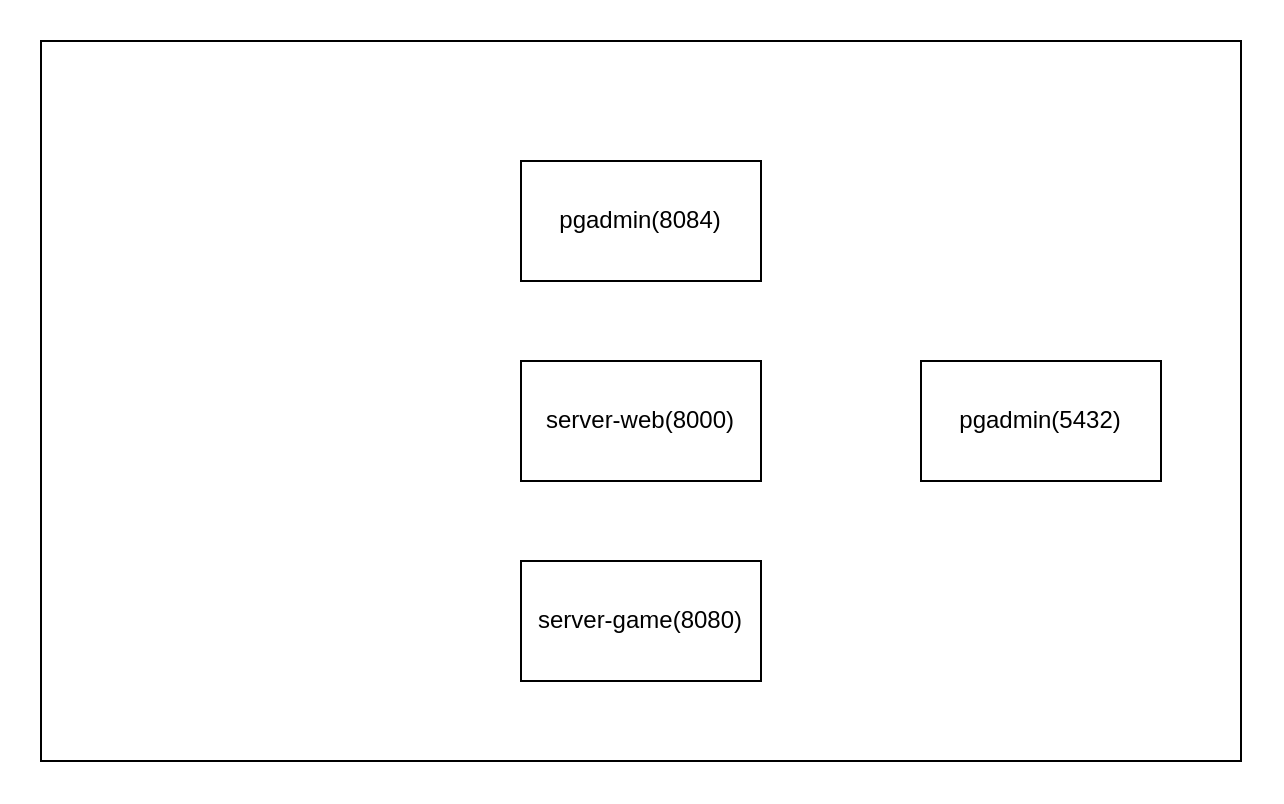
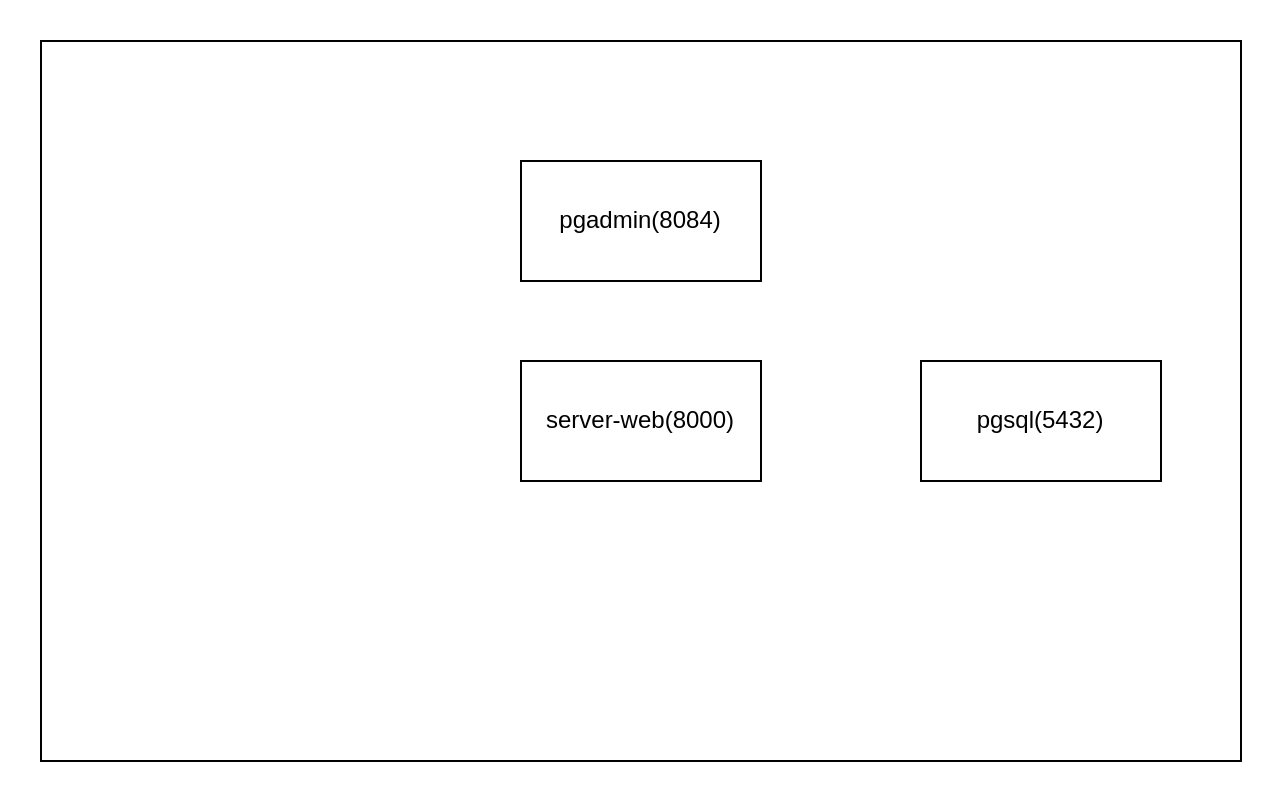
(1041, 421) -> (1041, 421)
(641, 621) -> none
